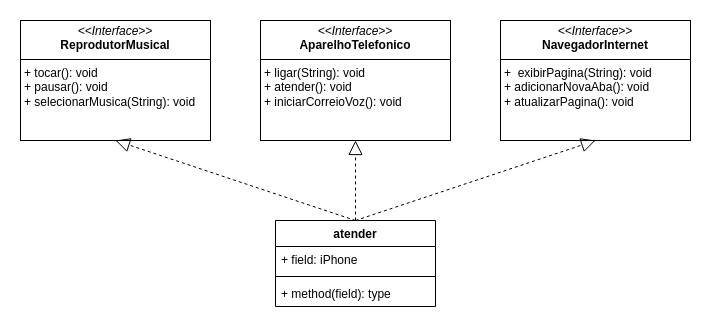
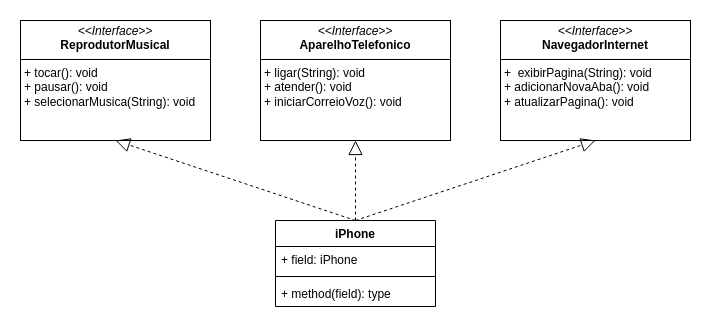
(356, 235) -> (356, 235)
